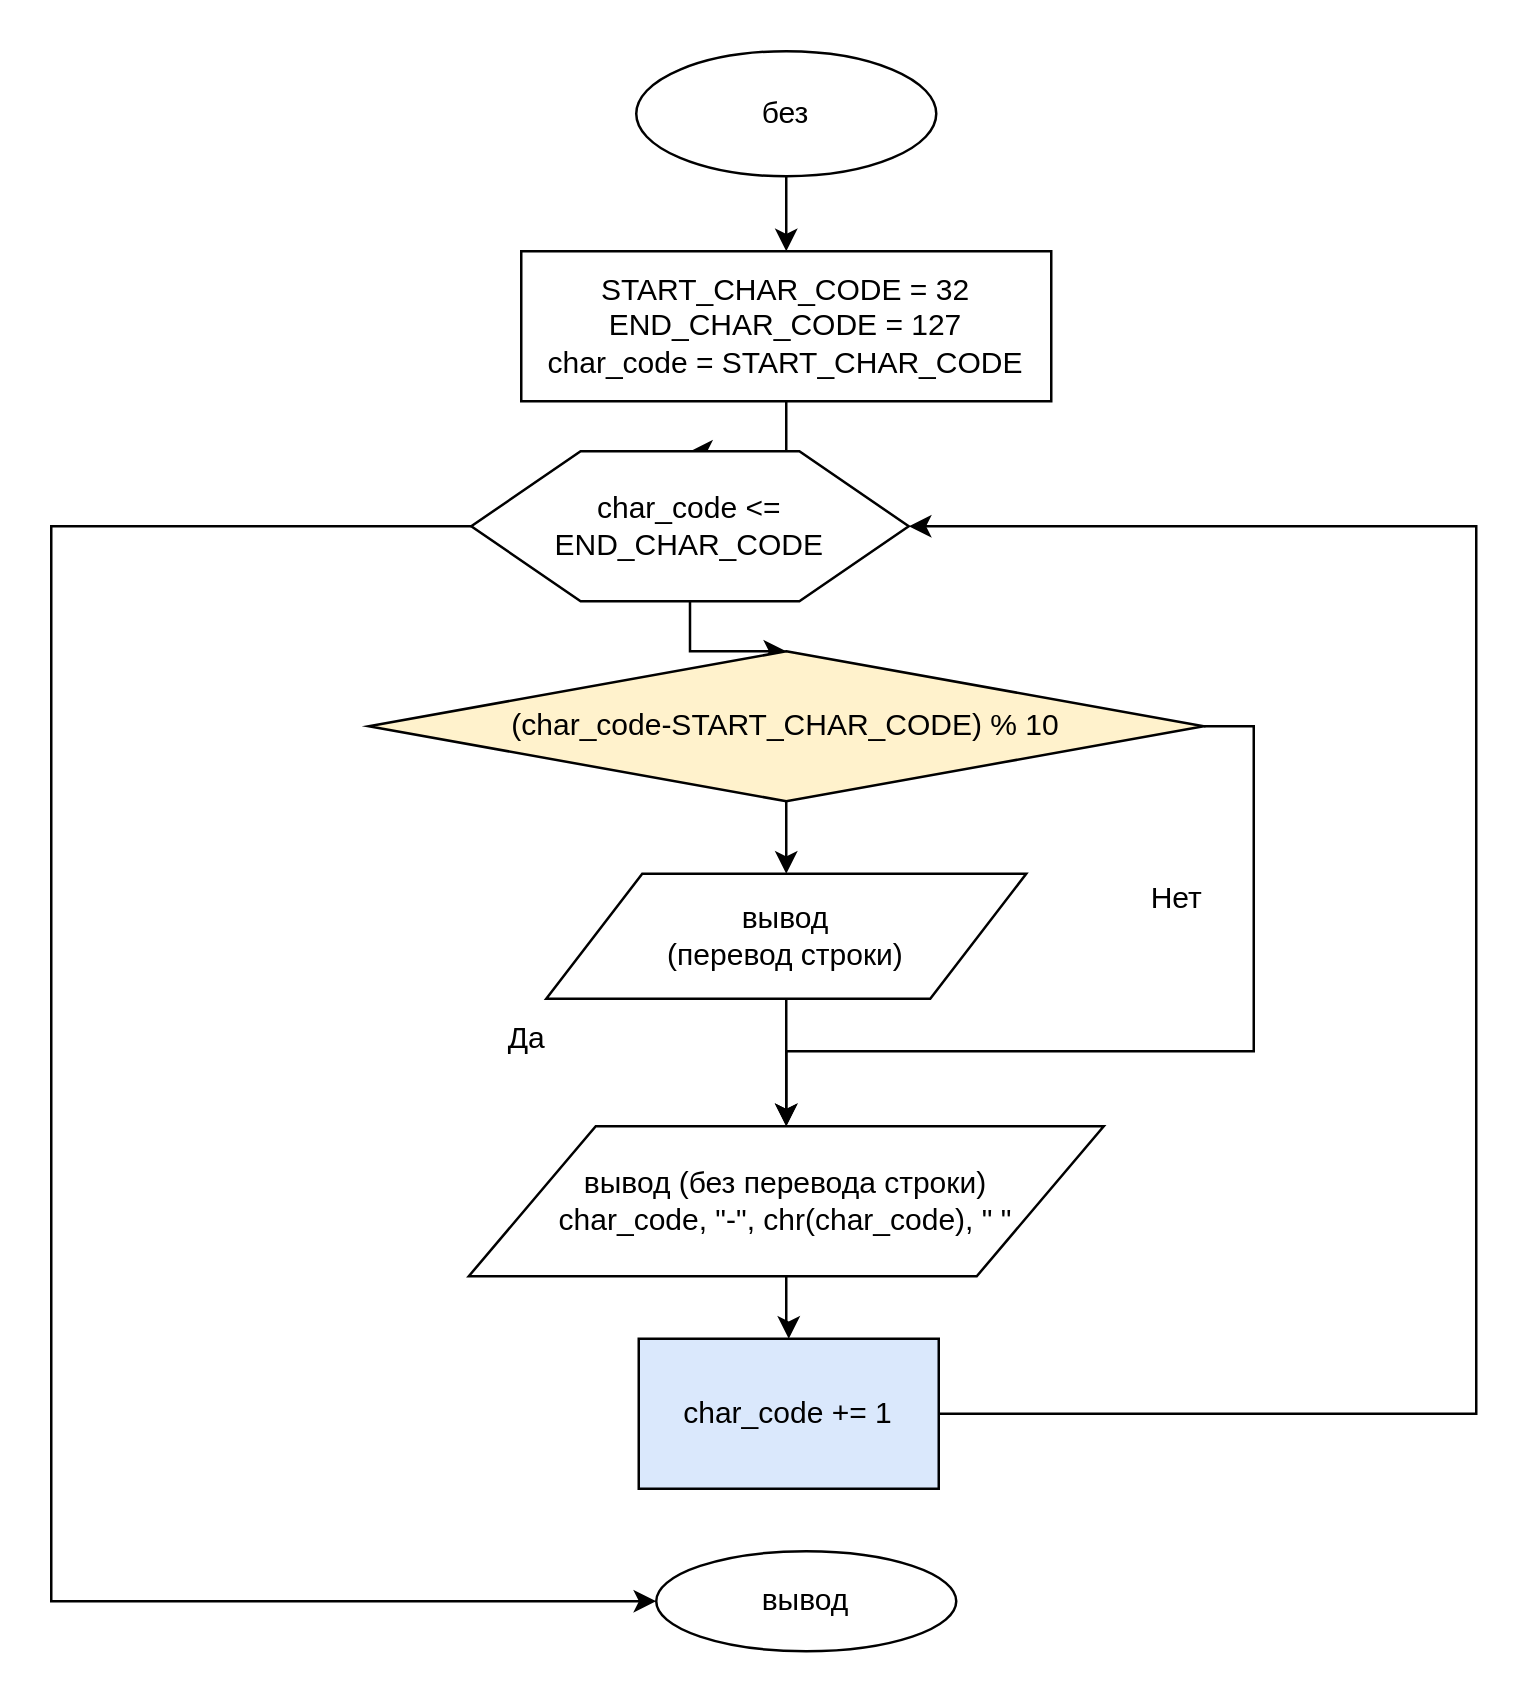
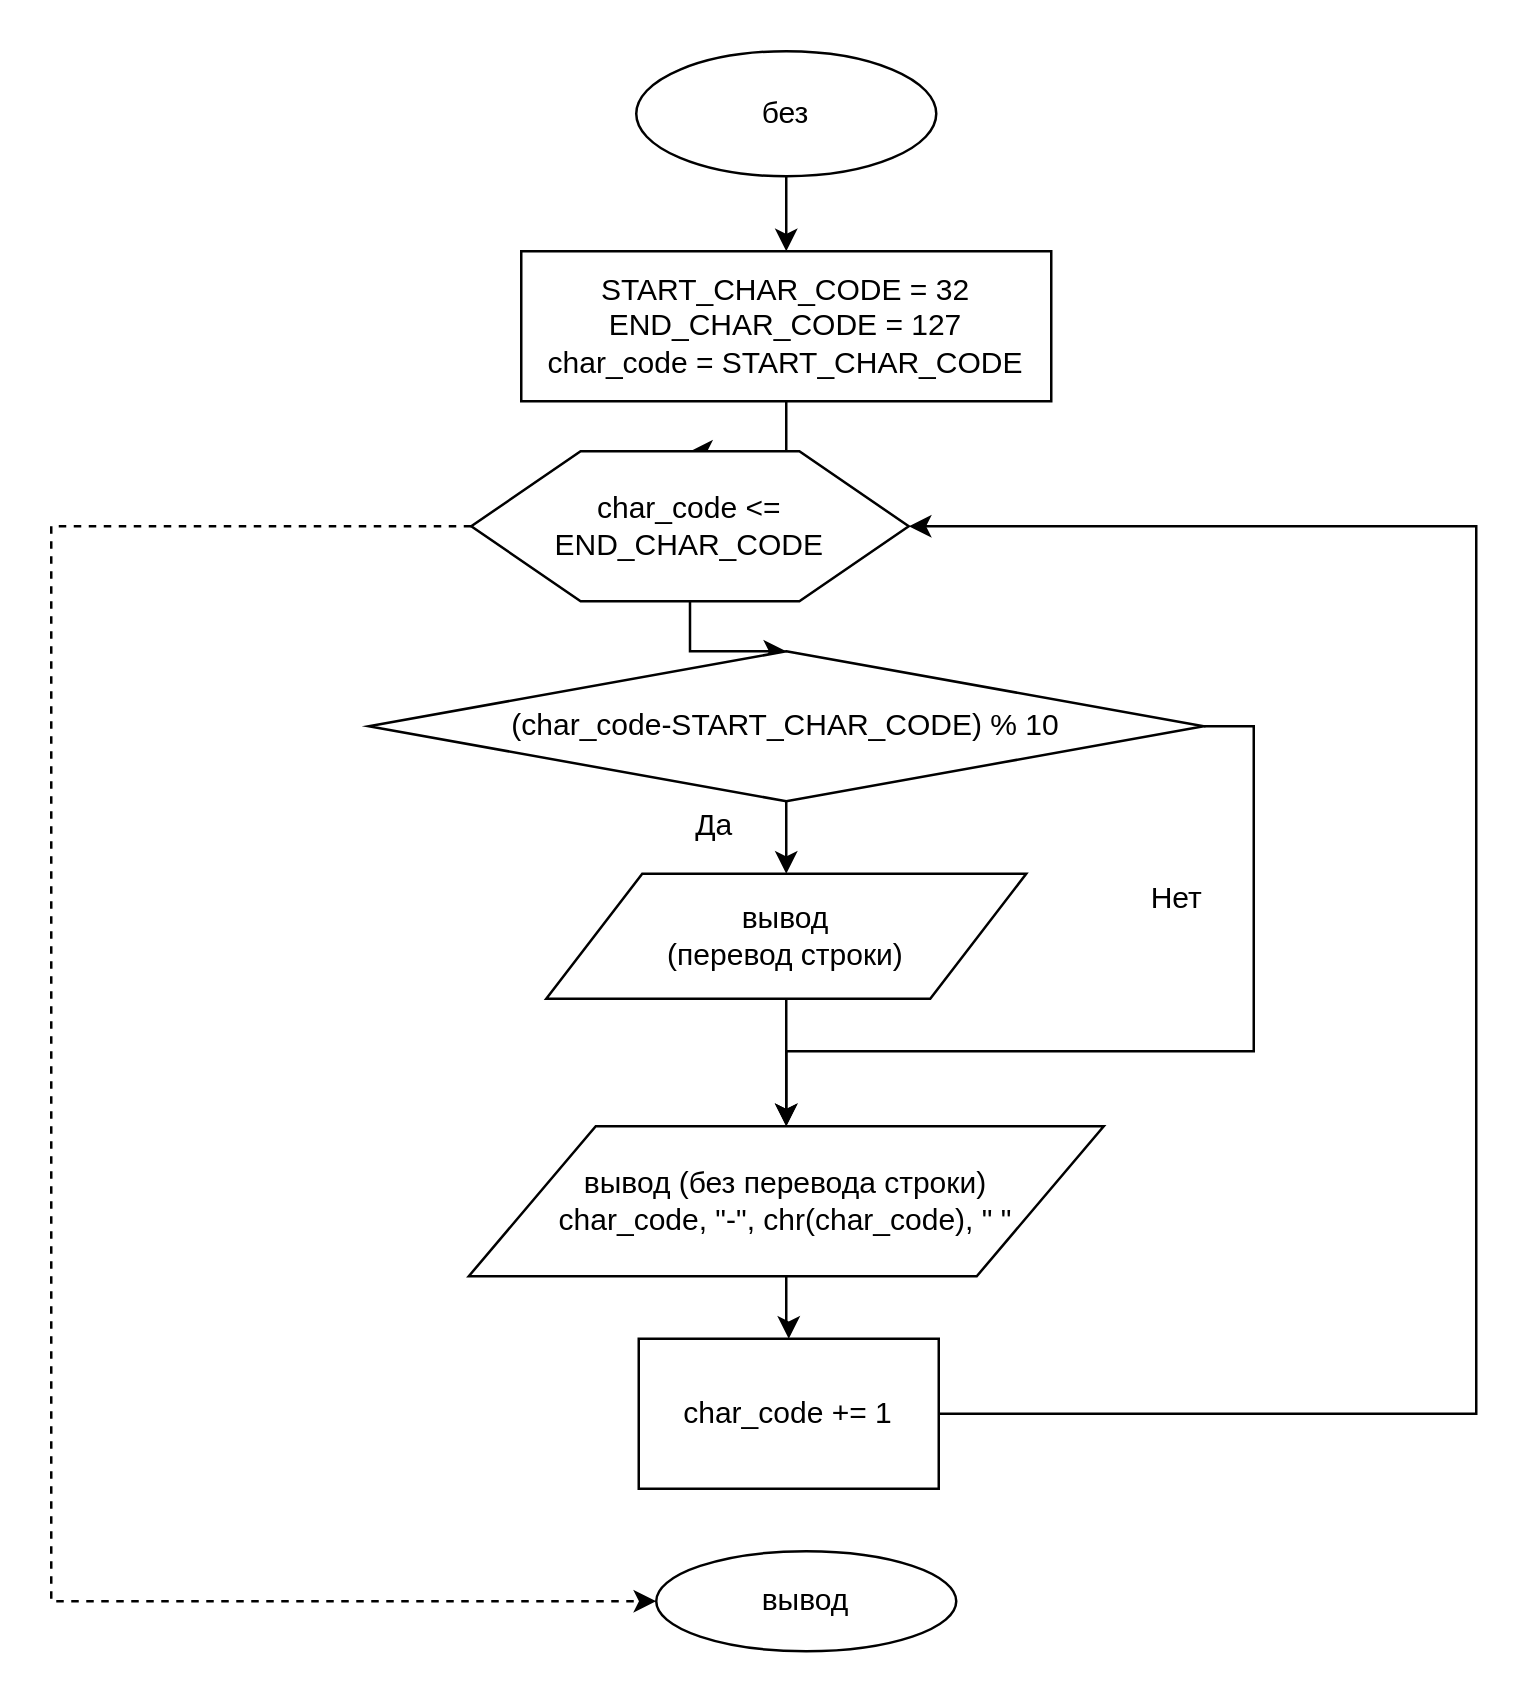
(786, 726) -> (786, 726)
(526, 1039) -> (714, 826)
(51, 1151) -> (51, 1151)
(789, 1414) -> (789, 1414)
